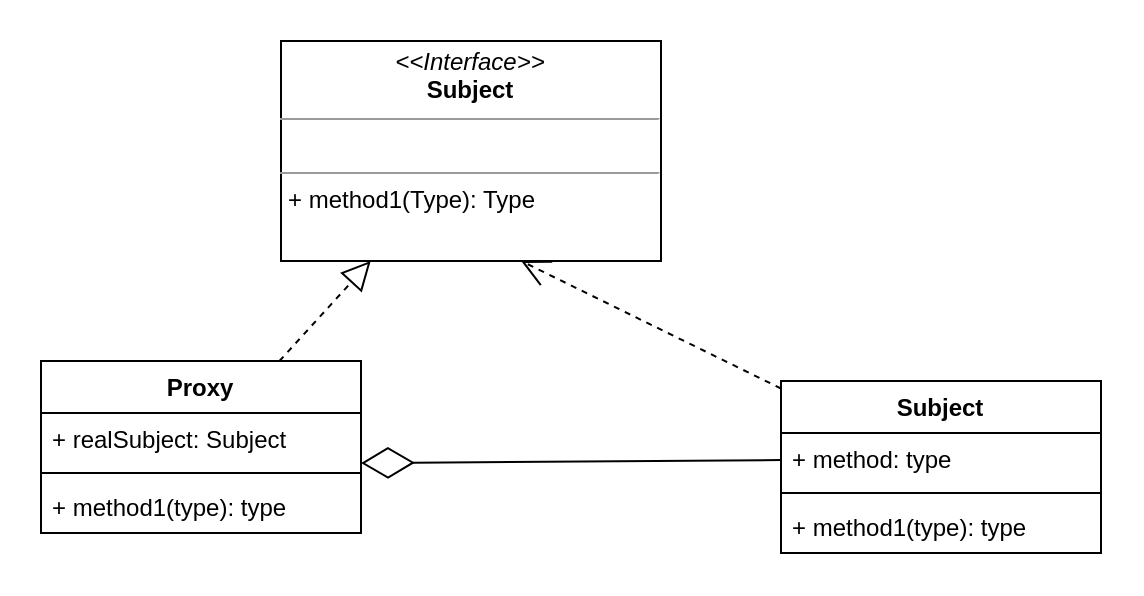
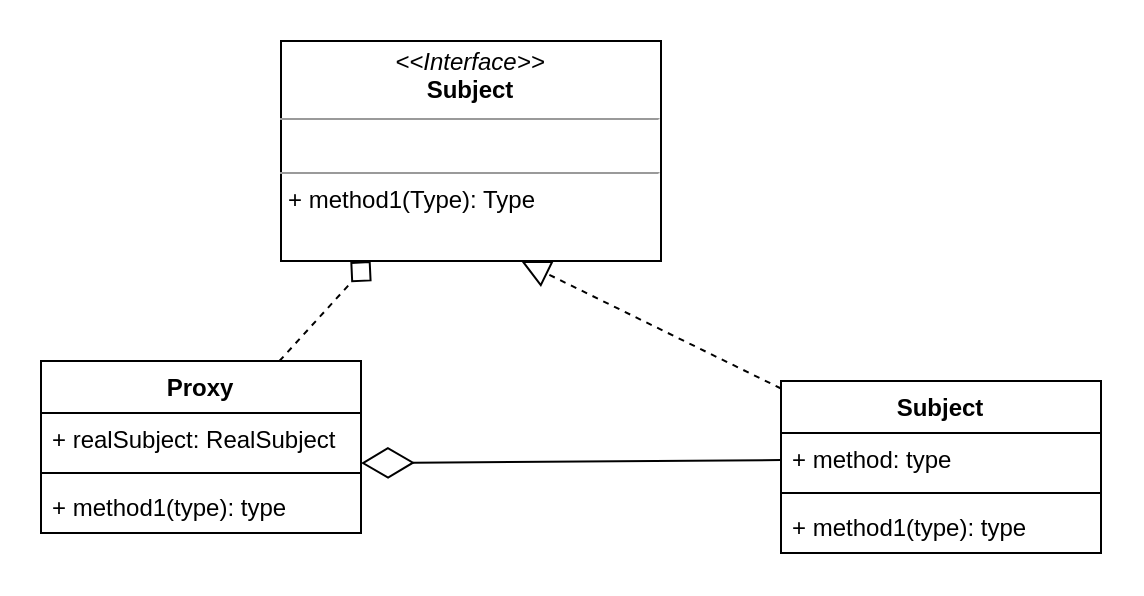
(538, 269) -> (548, 274)
(350, 283) -> (351, 283)
(187, 440) -> (211, 440)
